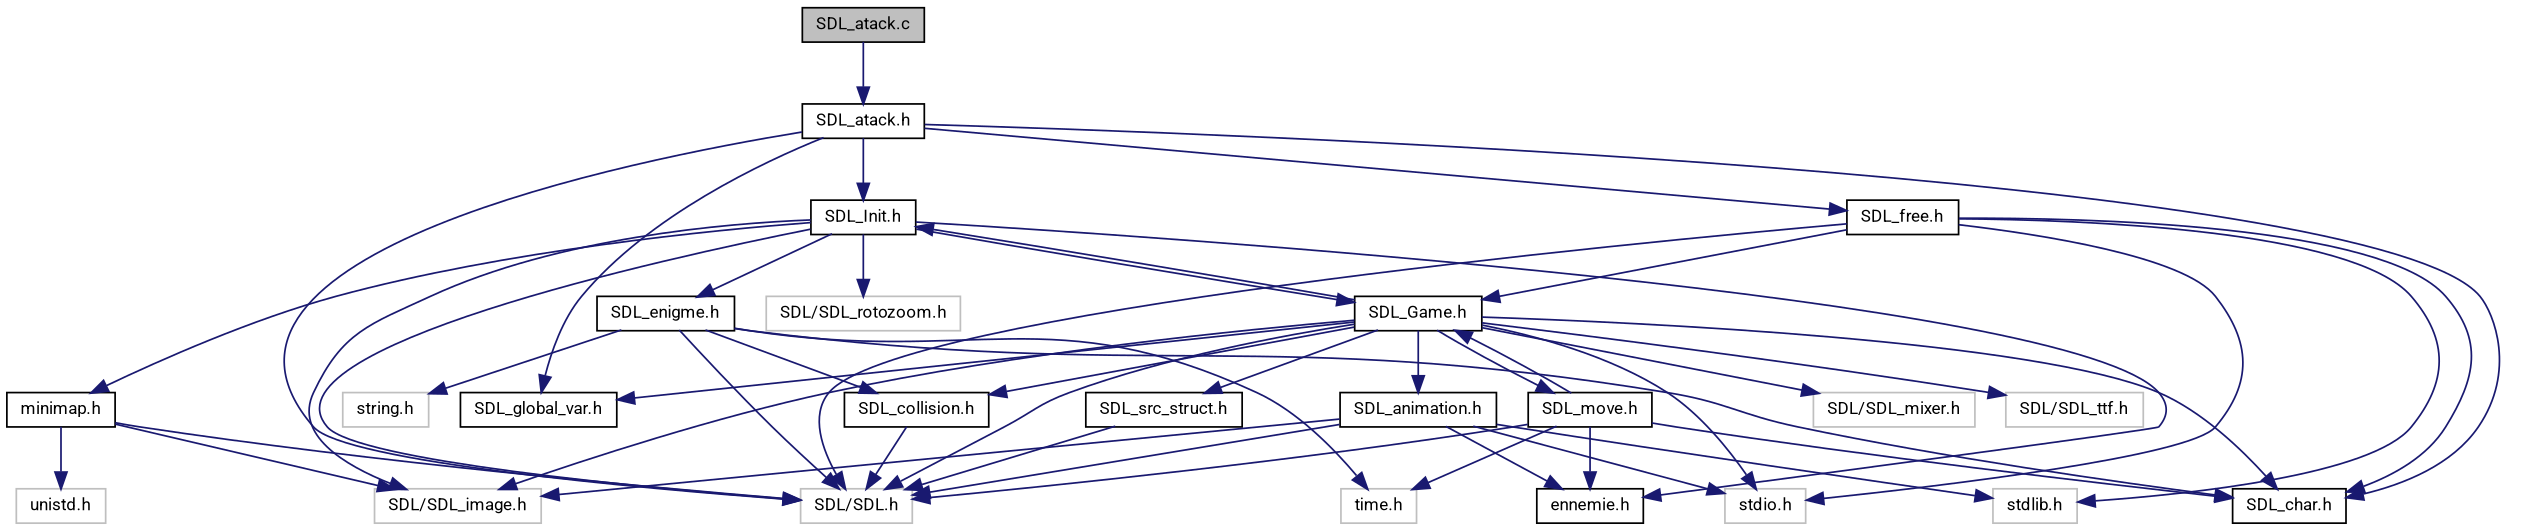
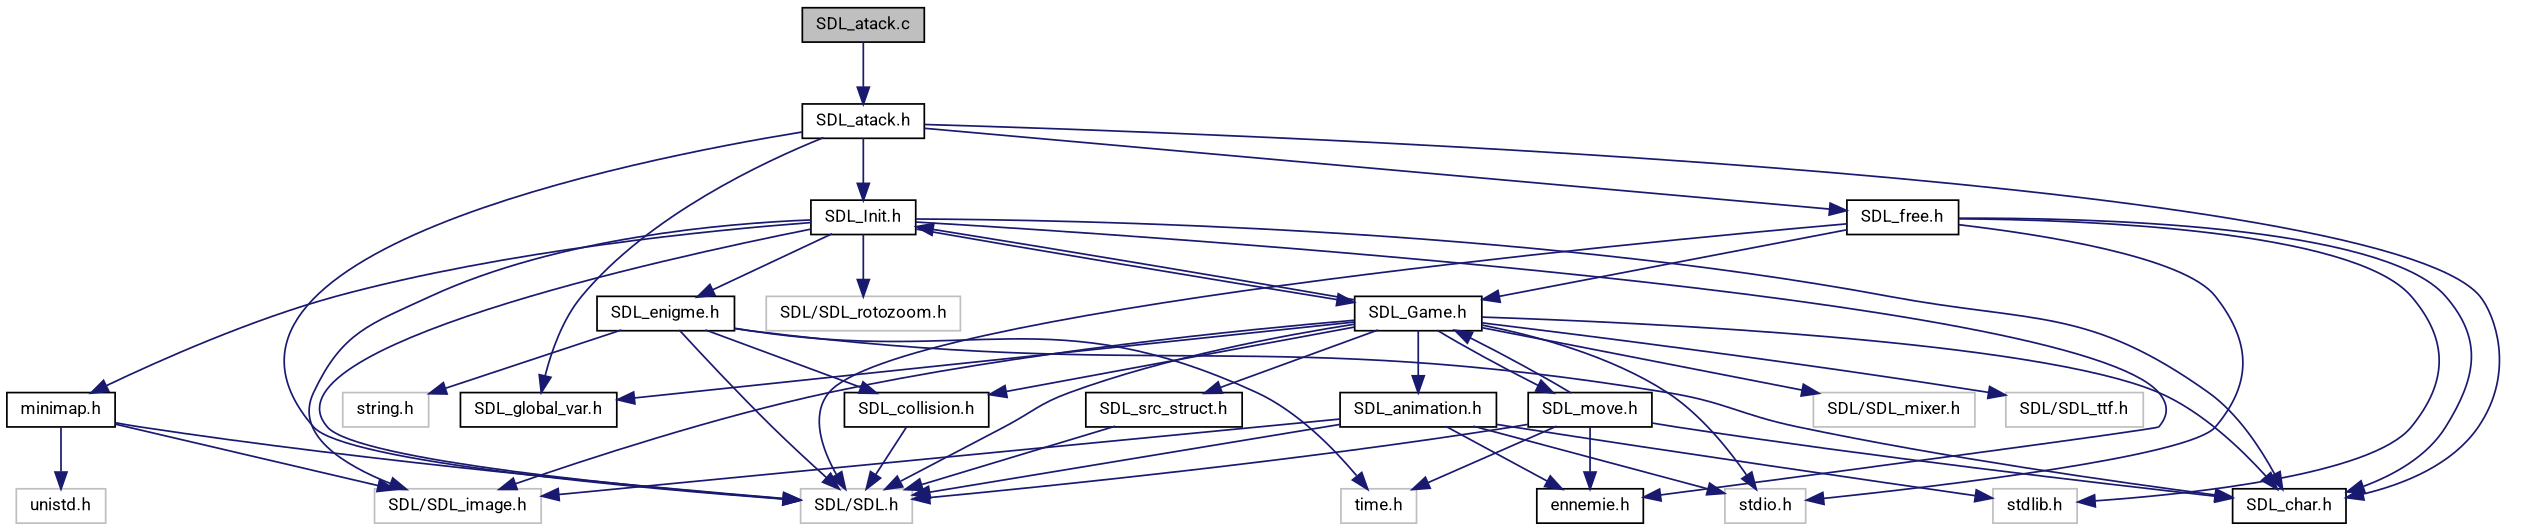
none -> (1625, 258)
